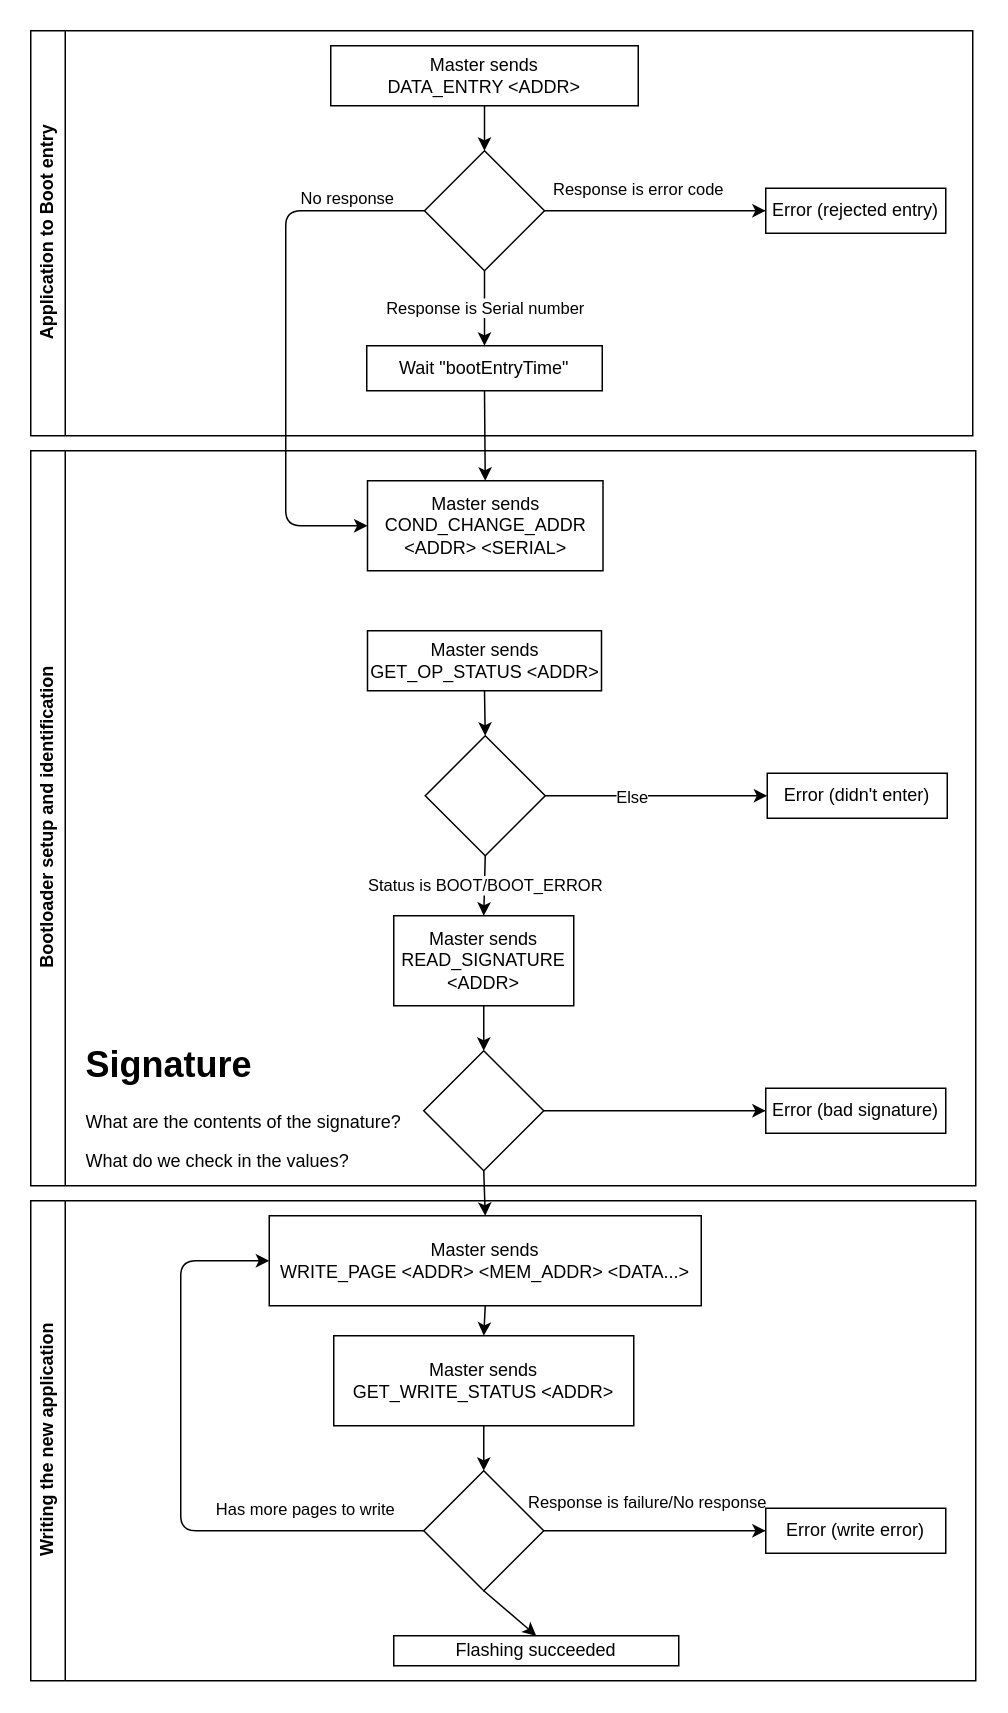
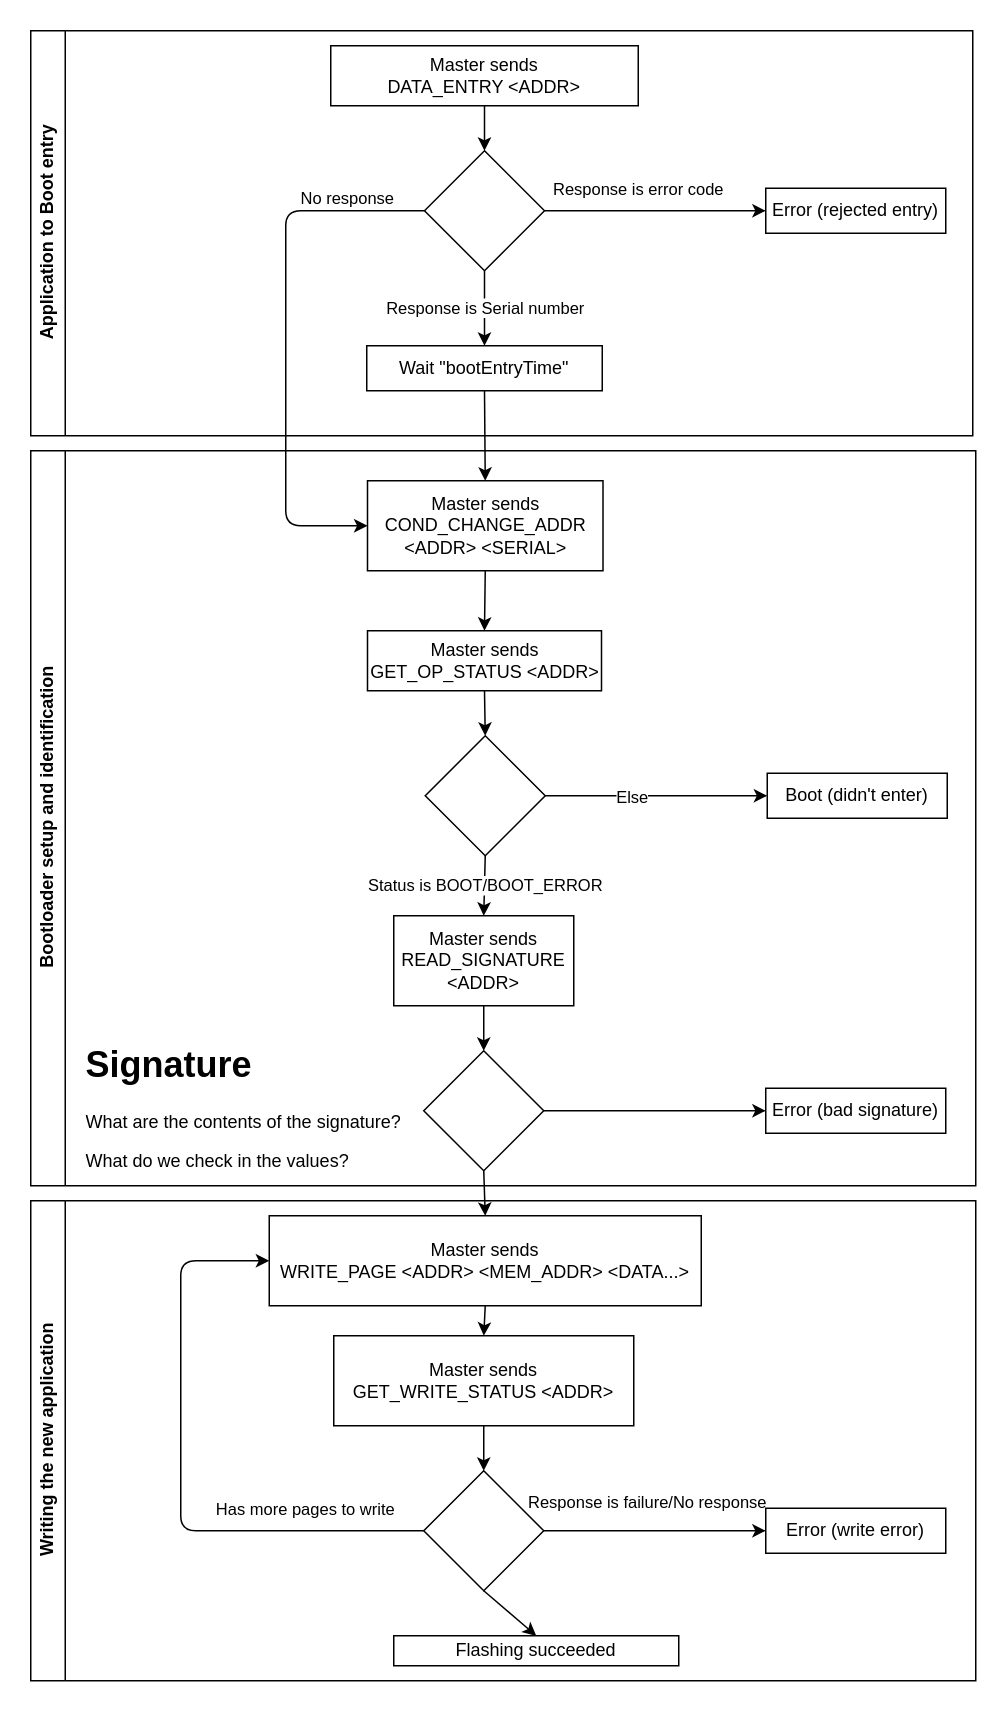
none -> (485, 596)
(857, 796) -> (857, 796)
